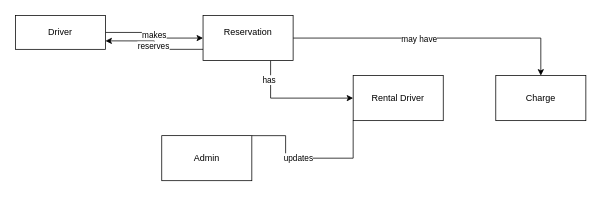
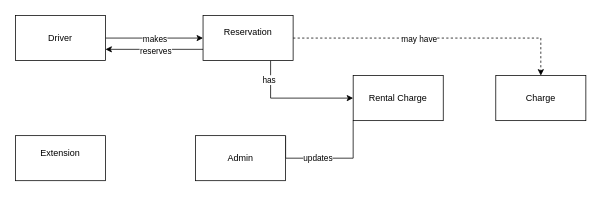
(60, 32) -> (60, 38)
(505, 38) -> (505, 38)
(398, 98) -> (398, 98)
none -> (60, 158)
(207, 158) -> (240, 158)
